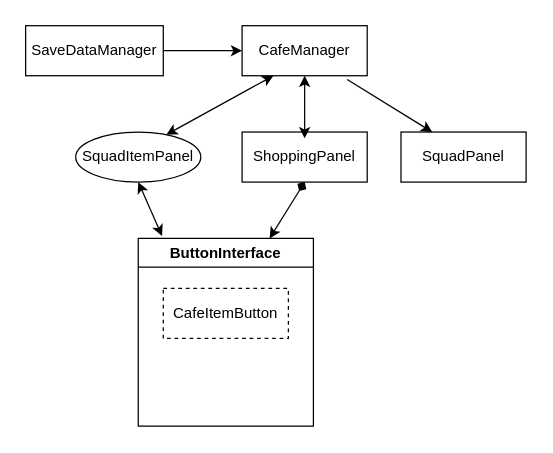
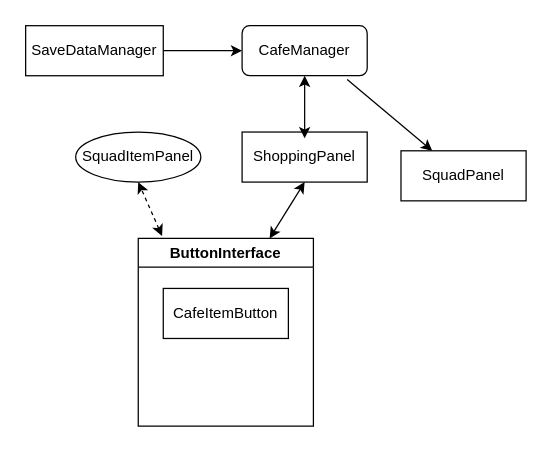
(304, 51) -> (304, 51)
(220, 105) -> none
(463, 157) -> (463, 176)
(299, 191) -> (299, 190)
(150, 209) -> (150, 209)
(226, 313) -> (226, 313)
